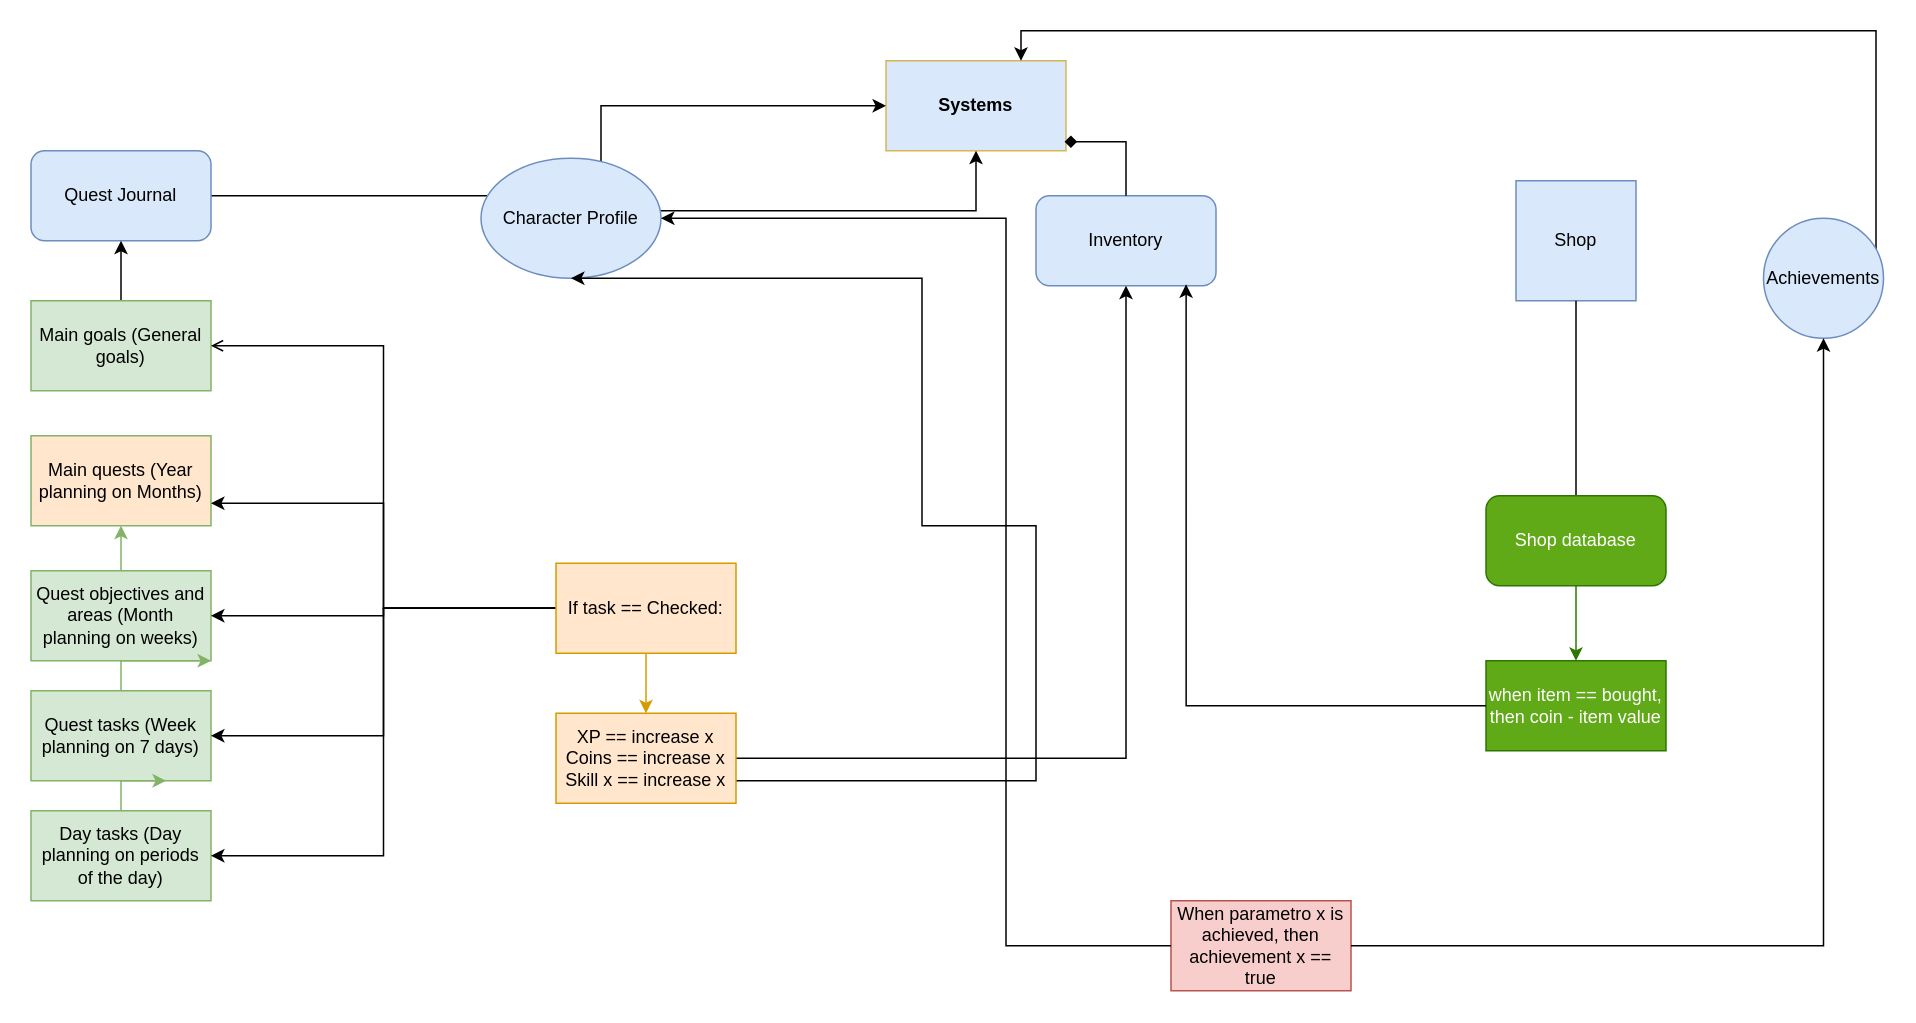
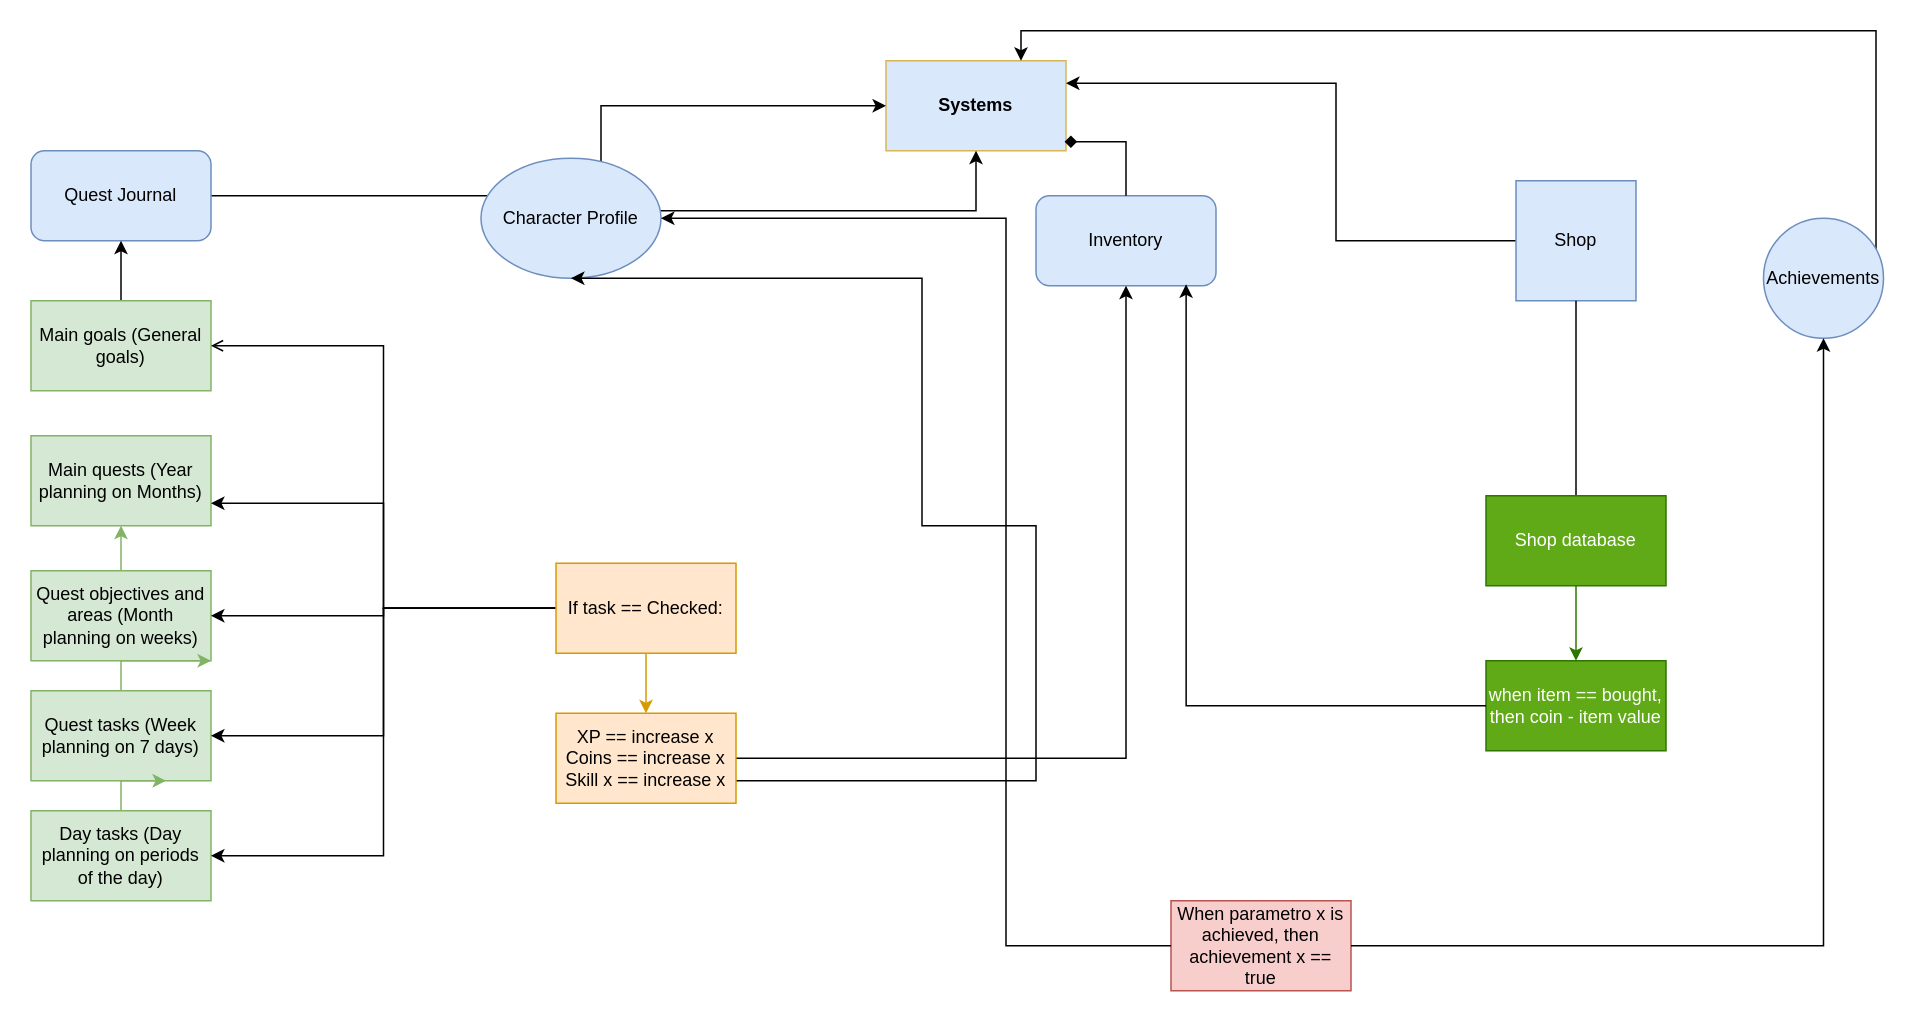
none -> (1336, 122)
(121, 481) -> (121, 481)
(1576, 541) -> (1576, 541)
